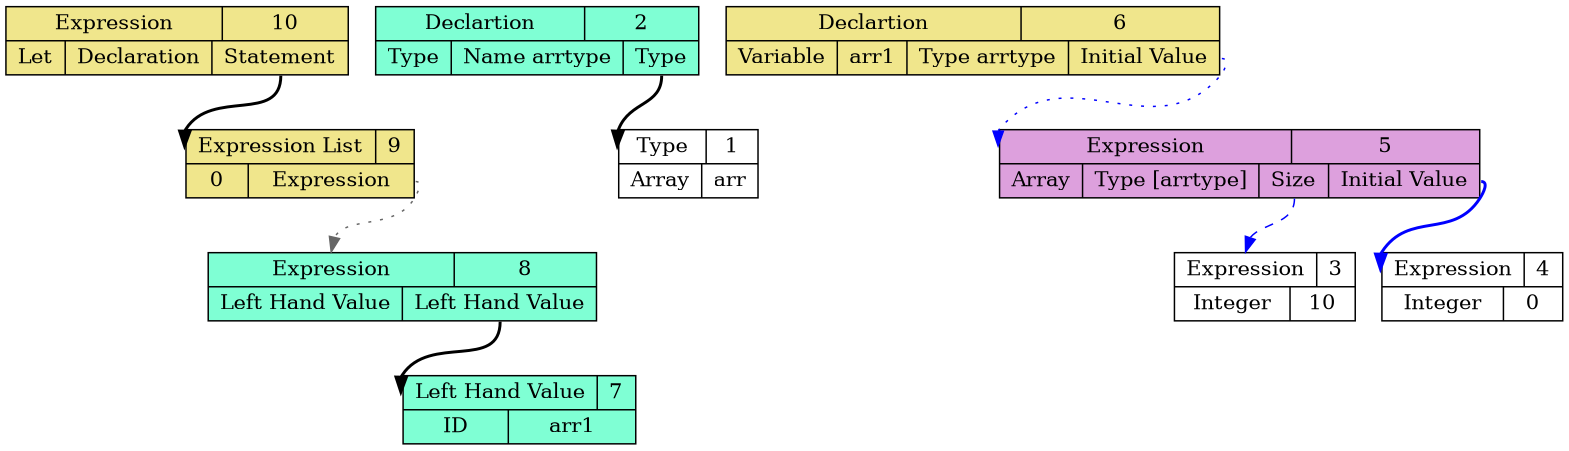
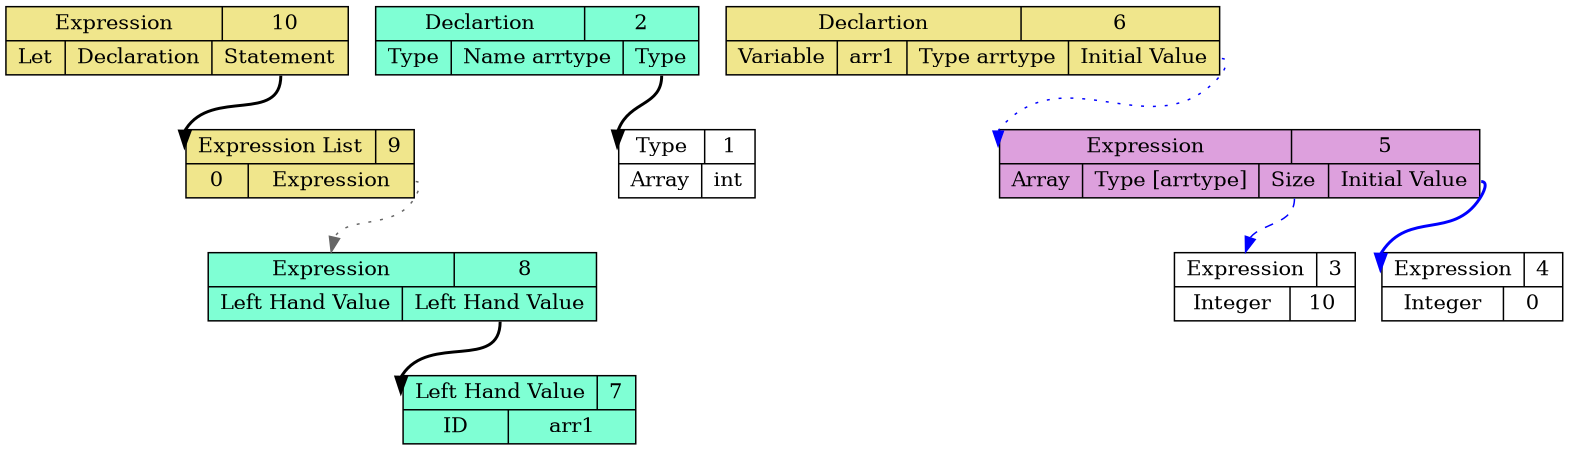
(730, 180) -> (728, 180)
